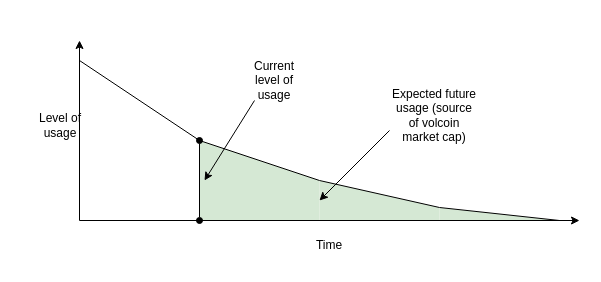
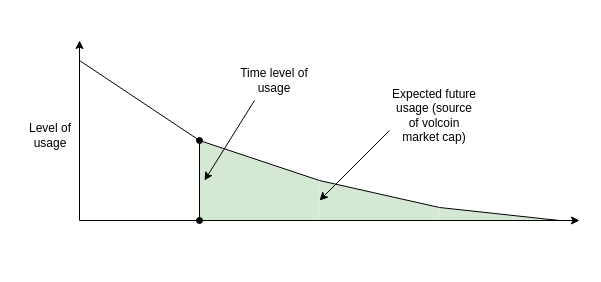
(275, 81) -> (275, 81)
(61, 126) -> (51, 136)
(330, 246) -> none
